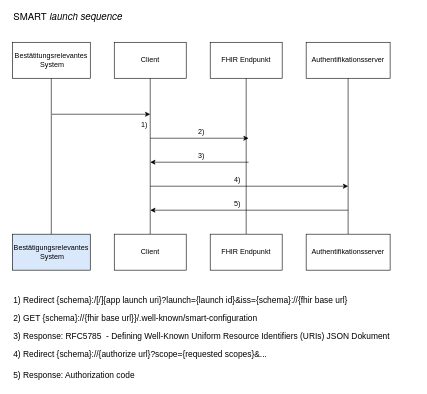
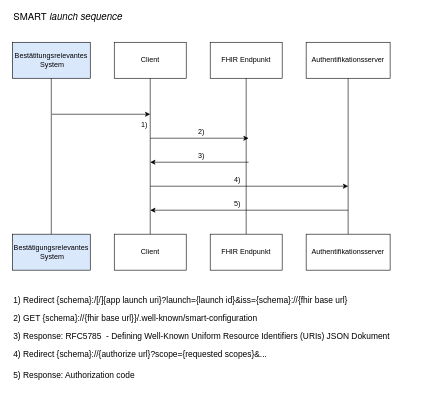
(51, 60) -> (51, 60)
